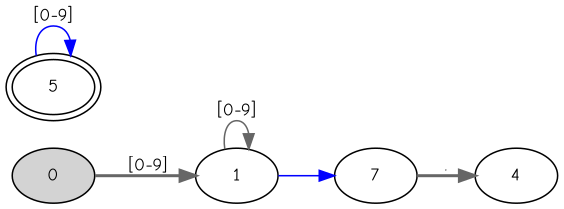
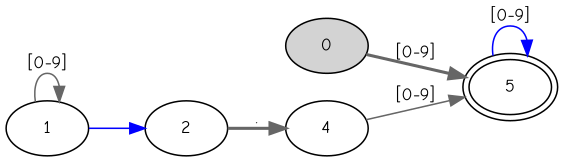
none -> (408, 110)
(137, 176) -> (408, 64)
(376, 176) -> (186, 128)
